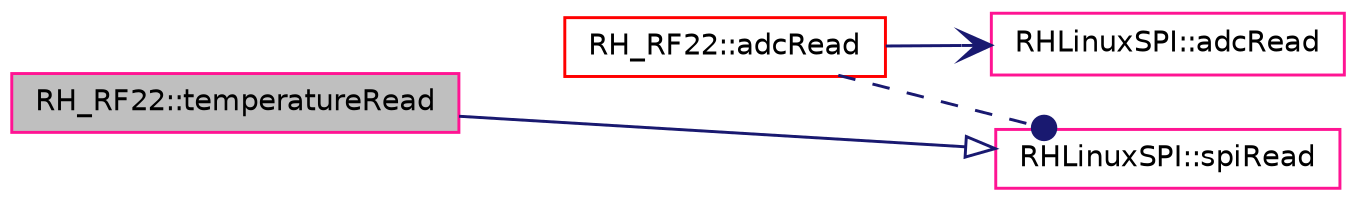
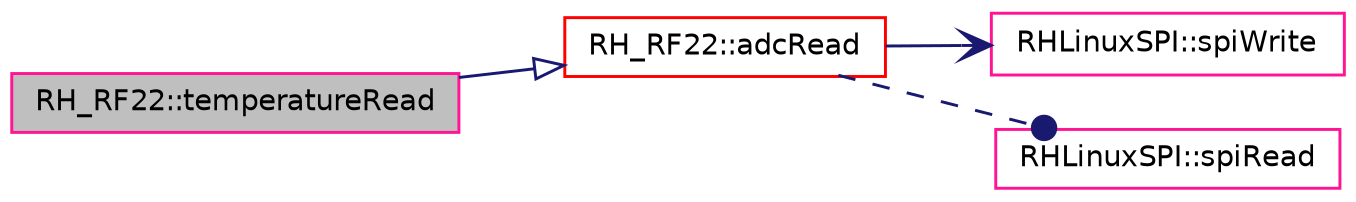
(1168, 44) -> (1168, 44)
(712, 132) -> (497, 73)
